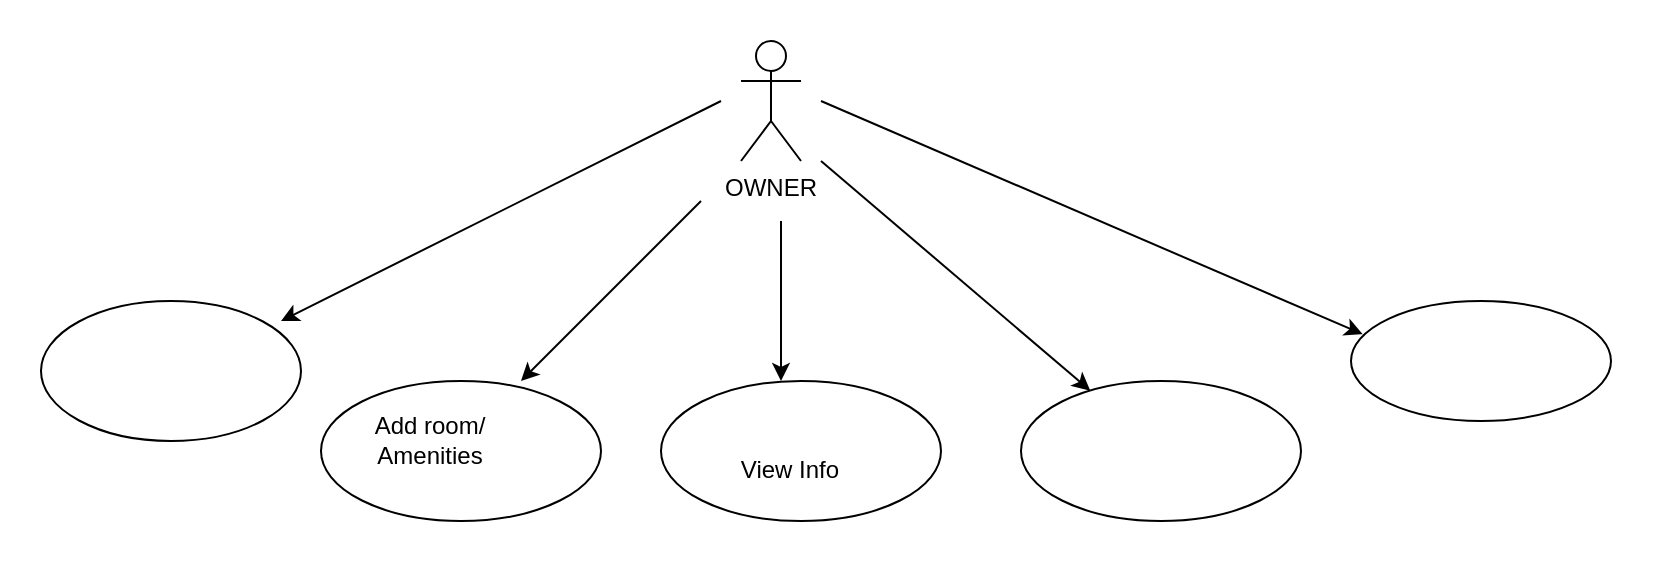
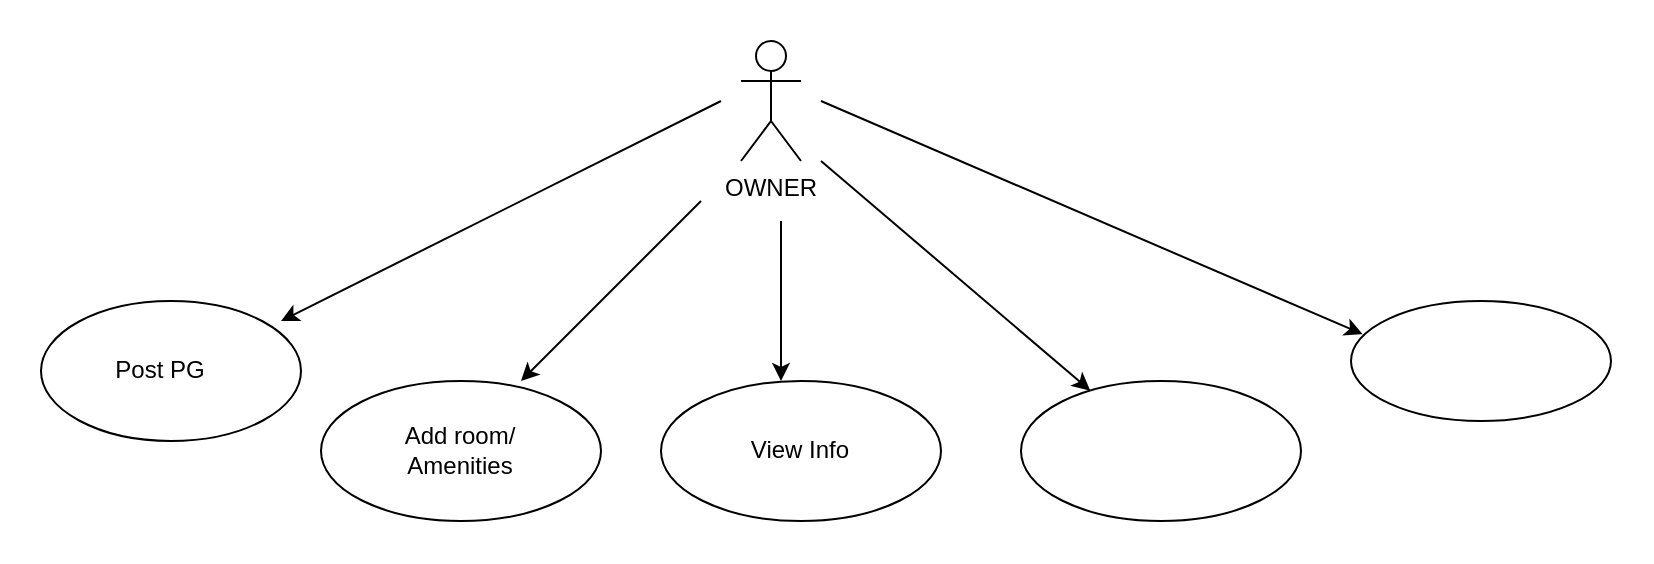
none -> (161, 371)
(431, 441) -> (461, 451)
(791, 471) -> (801, 451)
